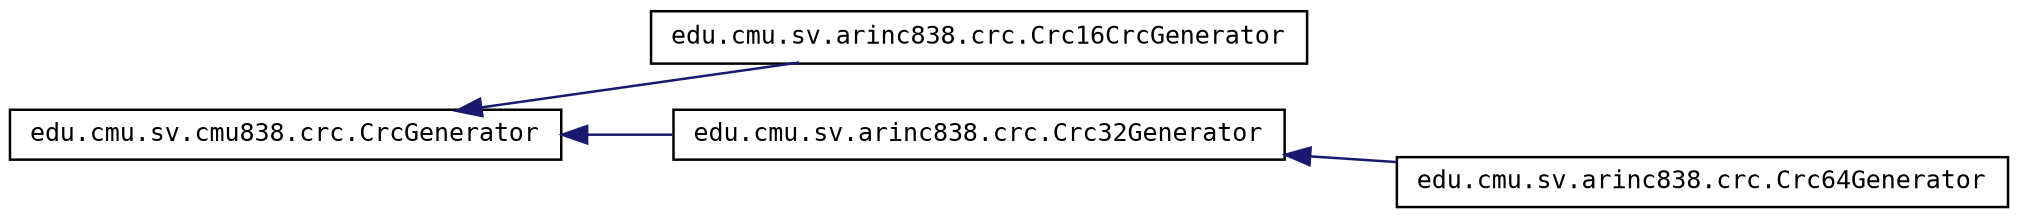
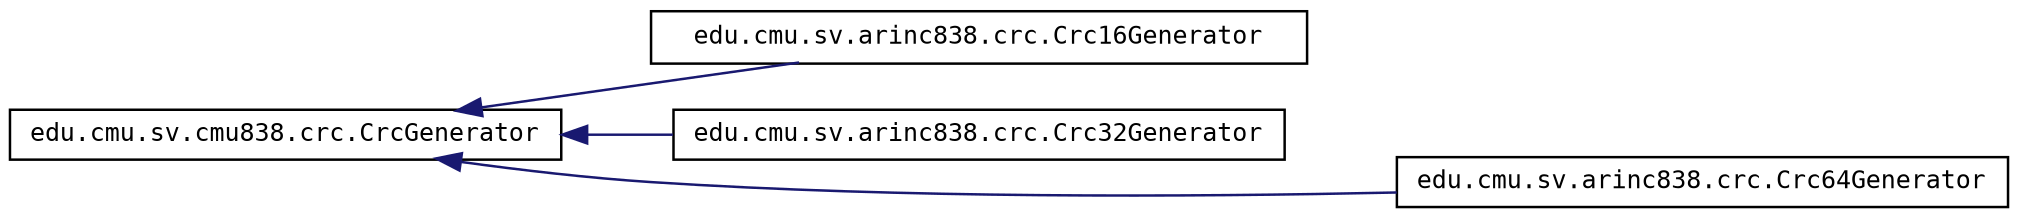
(979, 37) -> (979, 37)
(1353, 159) -> (928, 193)
